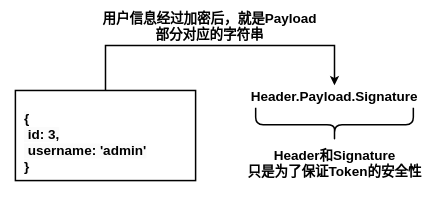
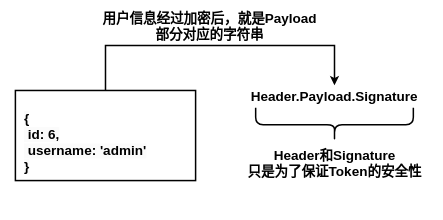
(61, 138) -> (61, 138)
